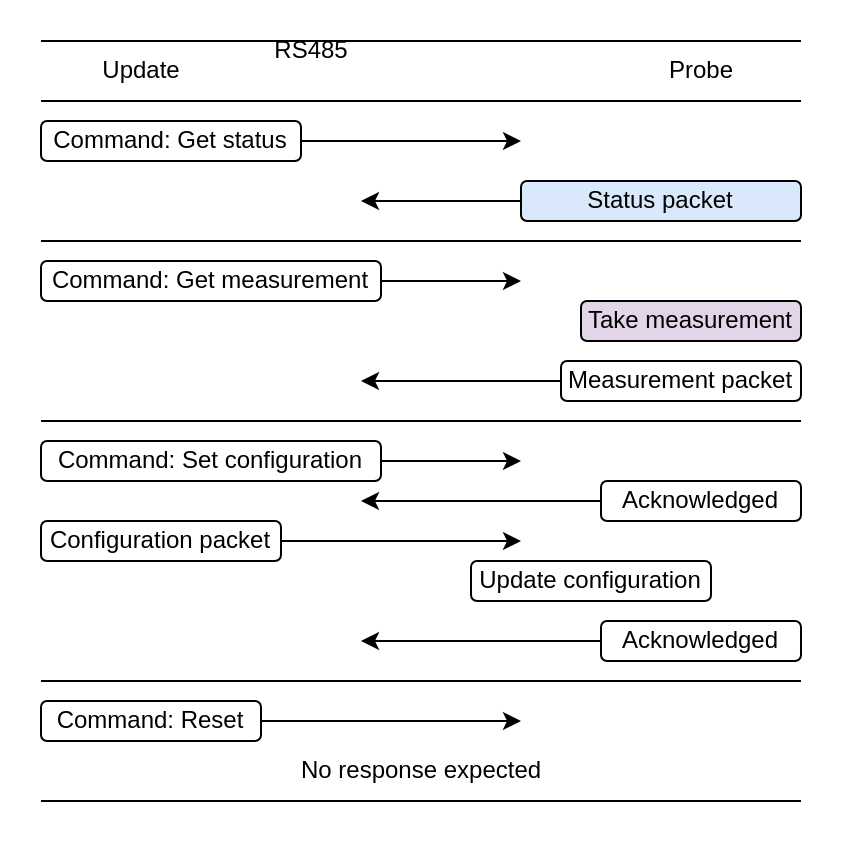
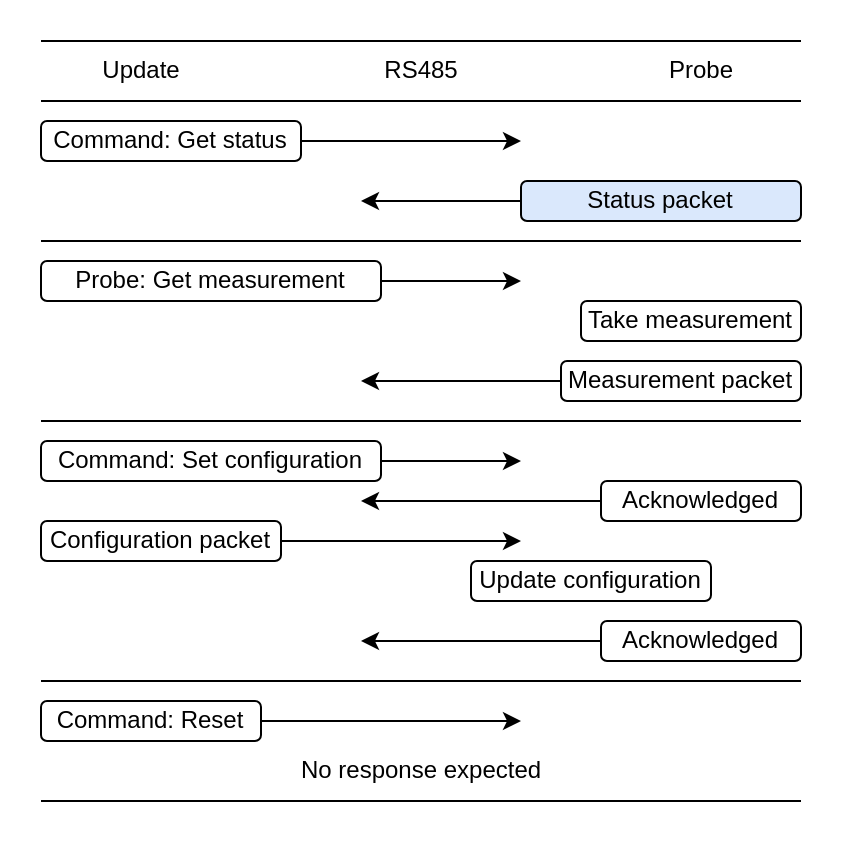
(311, 51) -> (421, 71)
(211, 281) -> (211, 281)
(691, 321) -> (691, 321)
